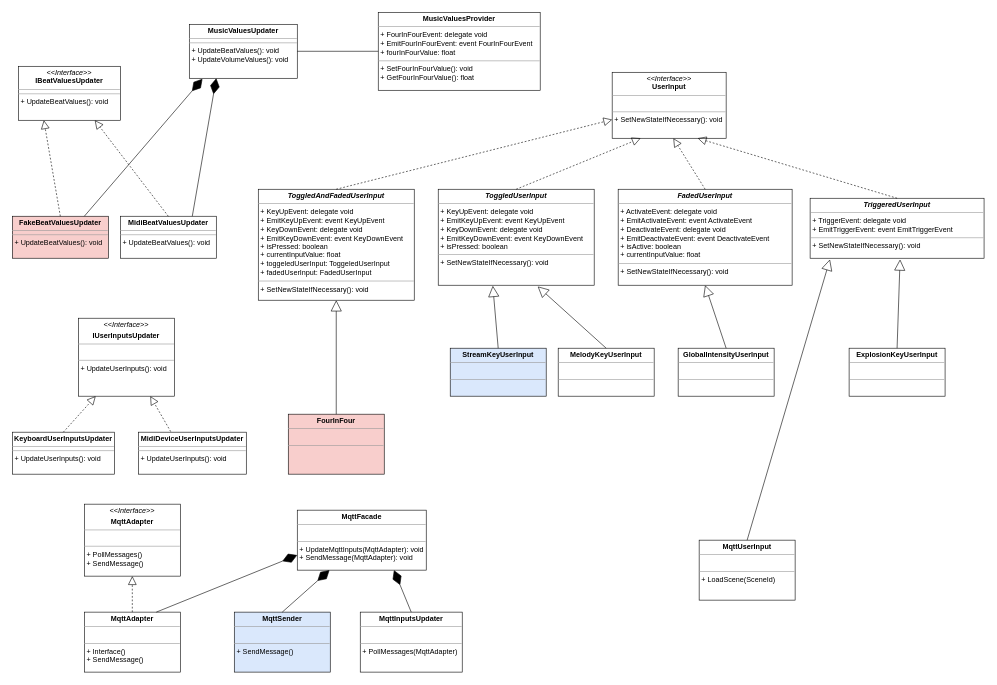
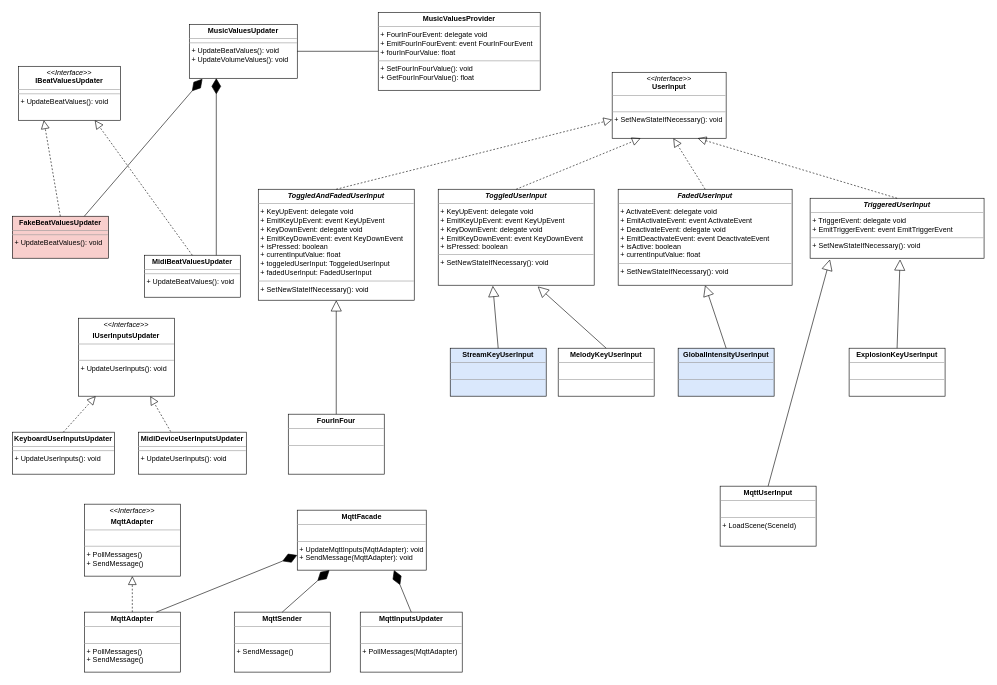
(168, 237) -> (192, 276)
(726, 372) -> (726, 372)
(336, 444) -> (336, 444)
(747, 570) -> (768, 516)
(114, 625) -> (114, 625)
(282, 642) -> (282, 642)
